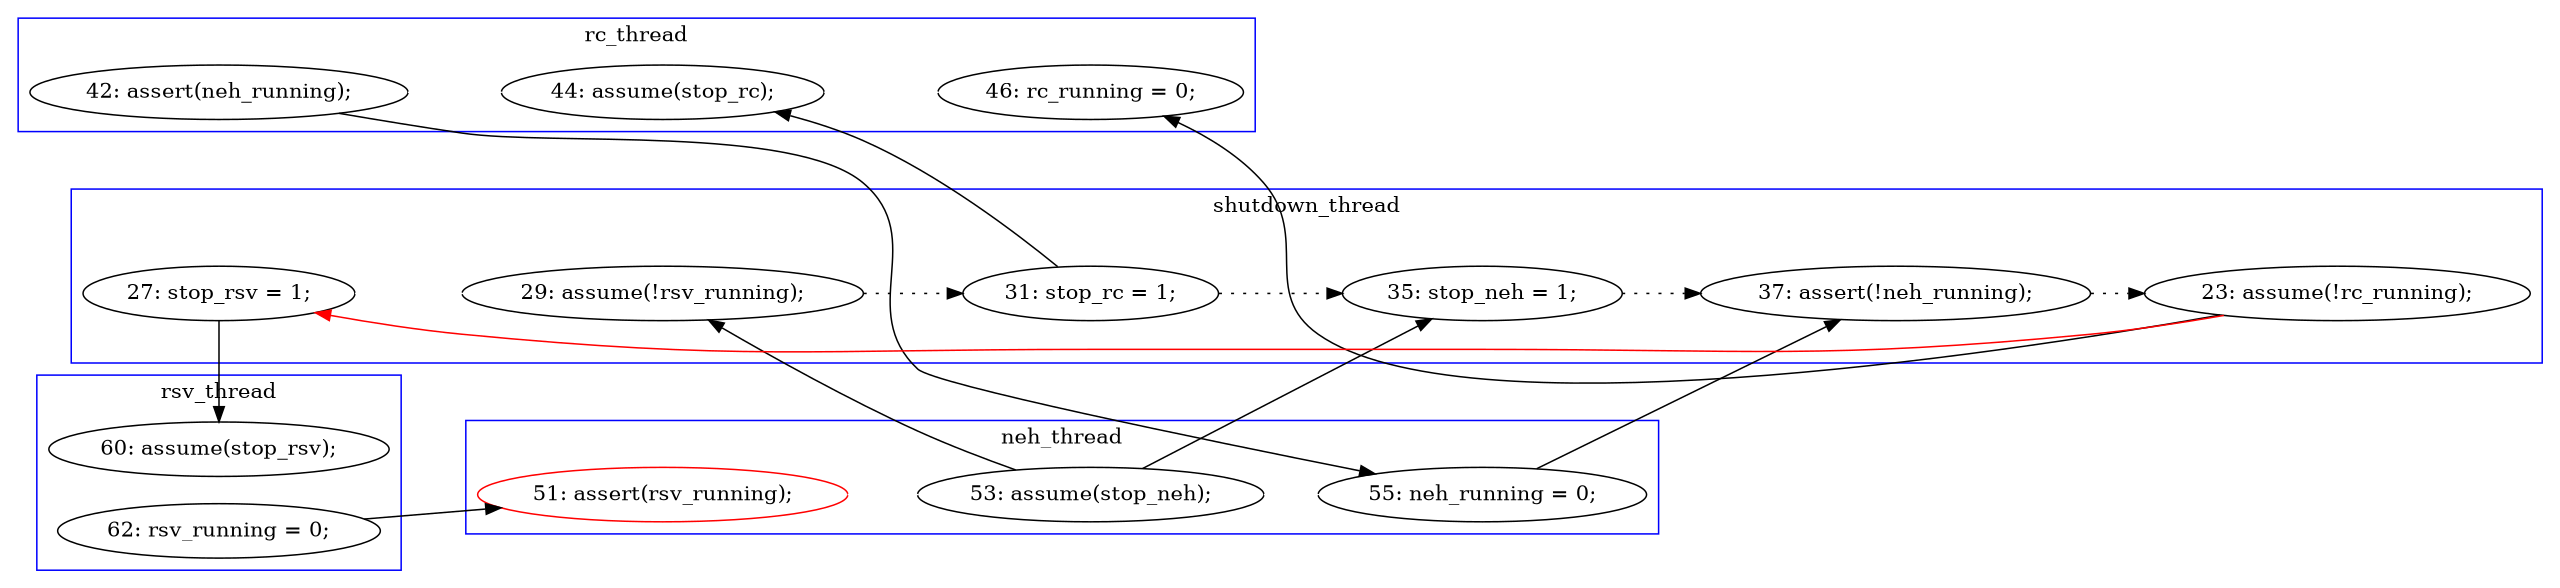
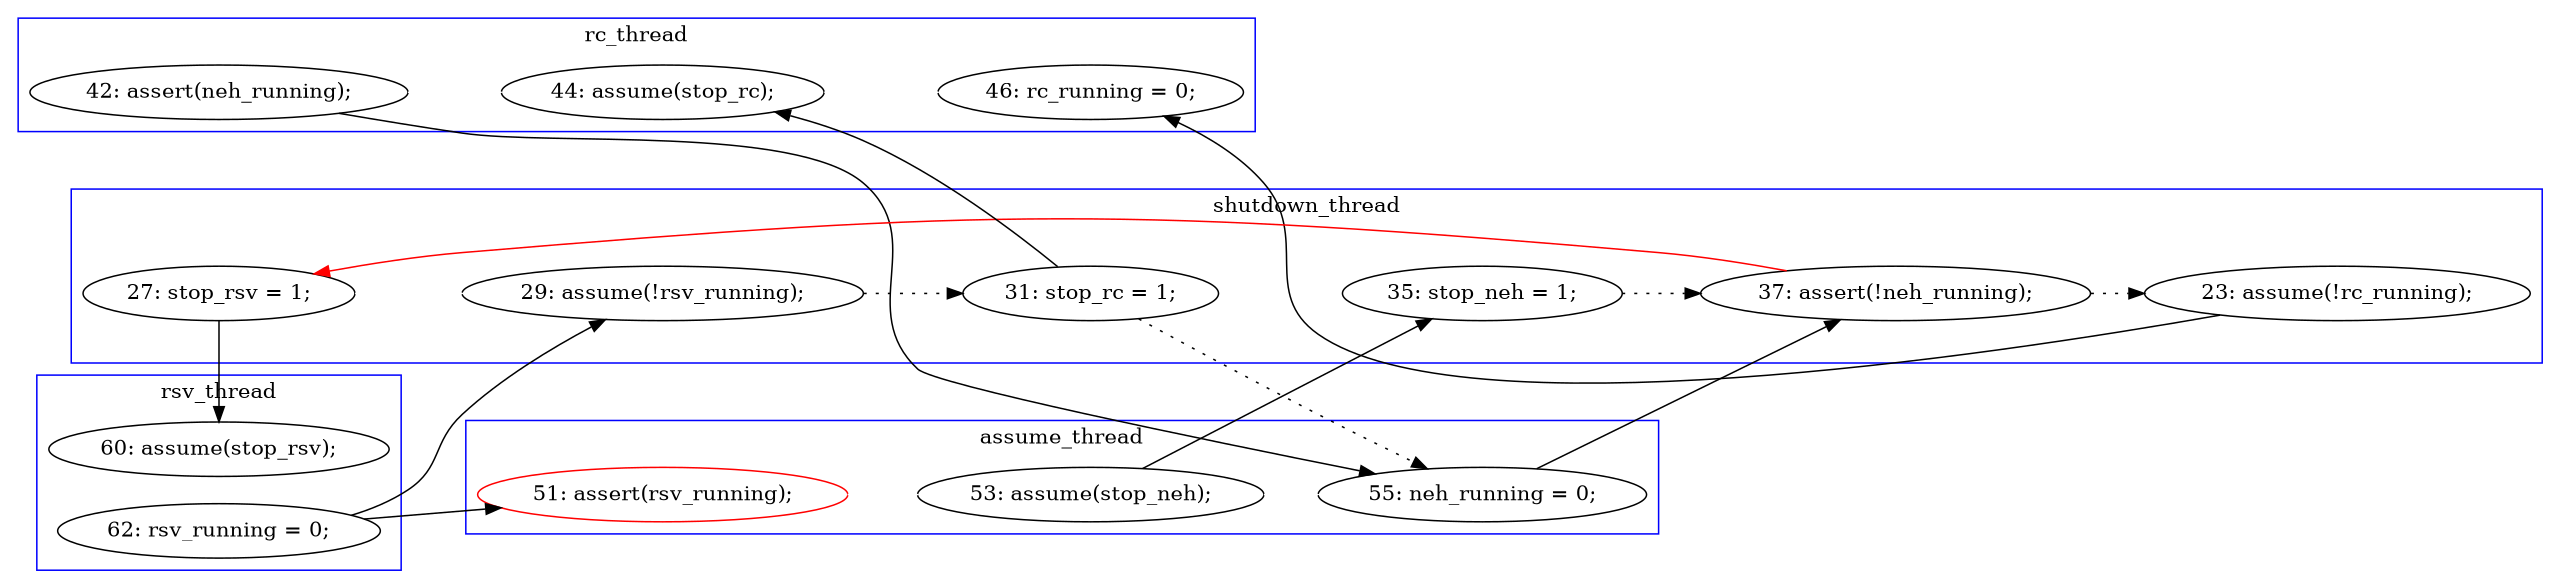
(1273, 293) -> (1268, 388)
(1277, 349) -> (1058, 219)
(866, 406) -> (468, 409)
(1062, 438) -> (1062, 438)
